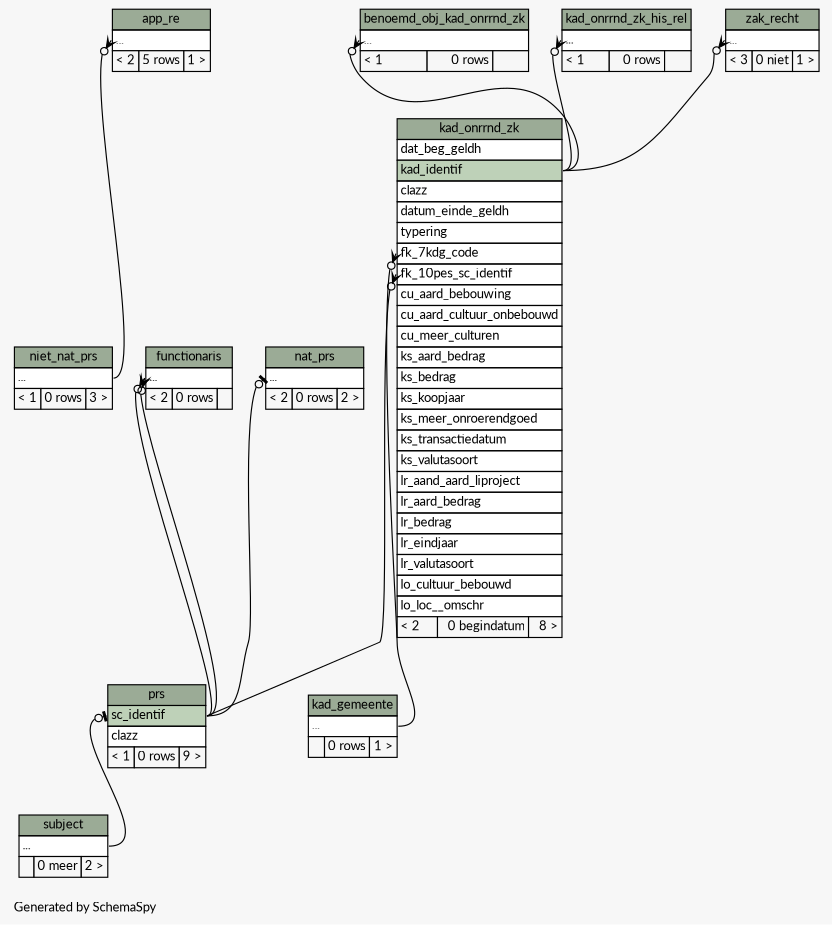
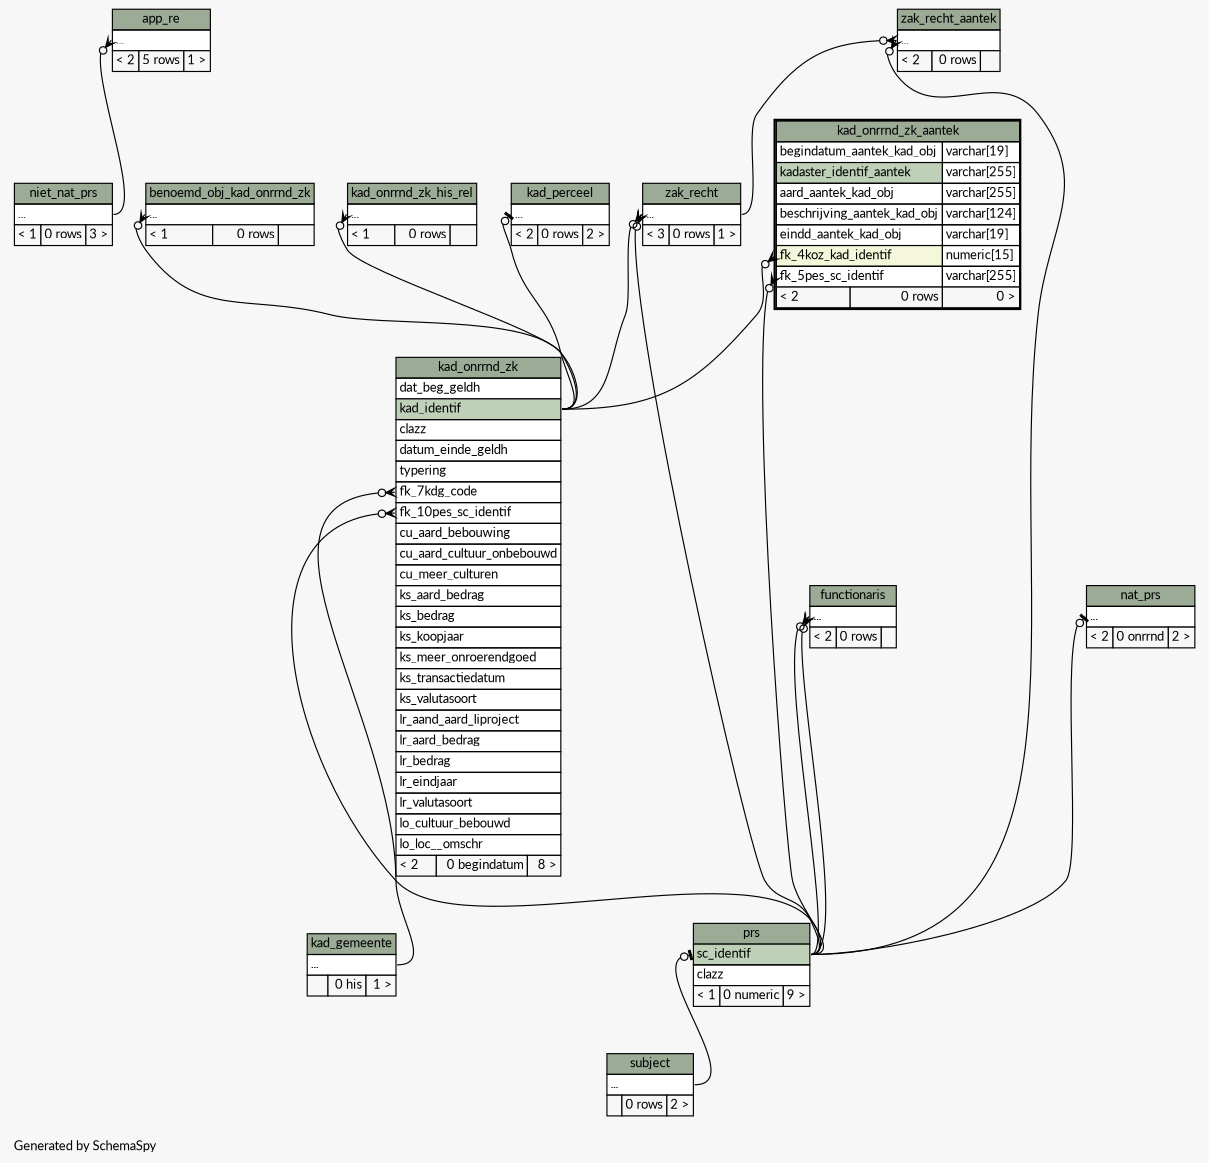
none -> (948, 40)
(772, 61) -> (692, 235)
none -> (560, 214)
none -> (897, 214)
(315, 398) -> (1141, 637)
none -> (697, 608)
(347, 746) -> (349, 985)
(157, 757) -> (752, 995)
(58, 866) -> (644, 1105)
